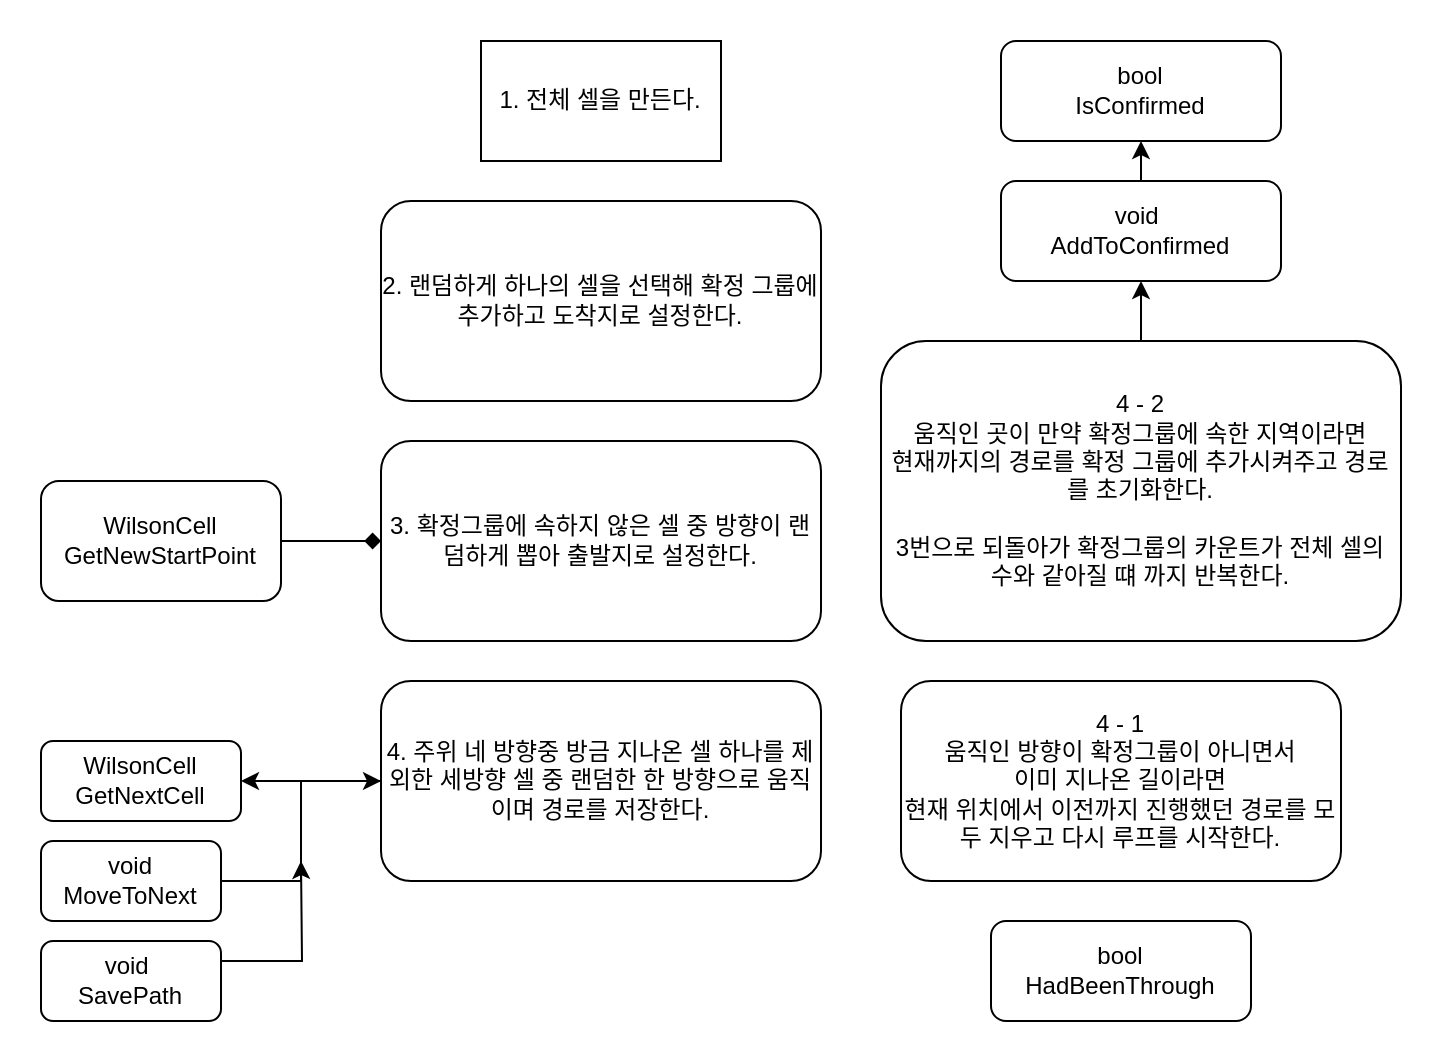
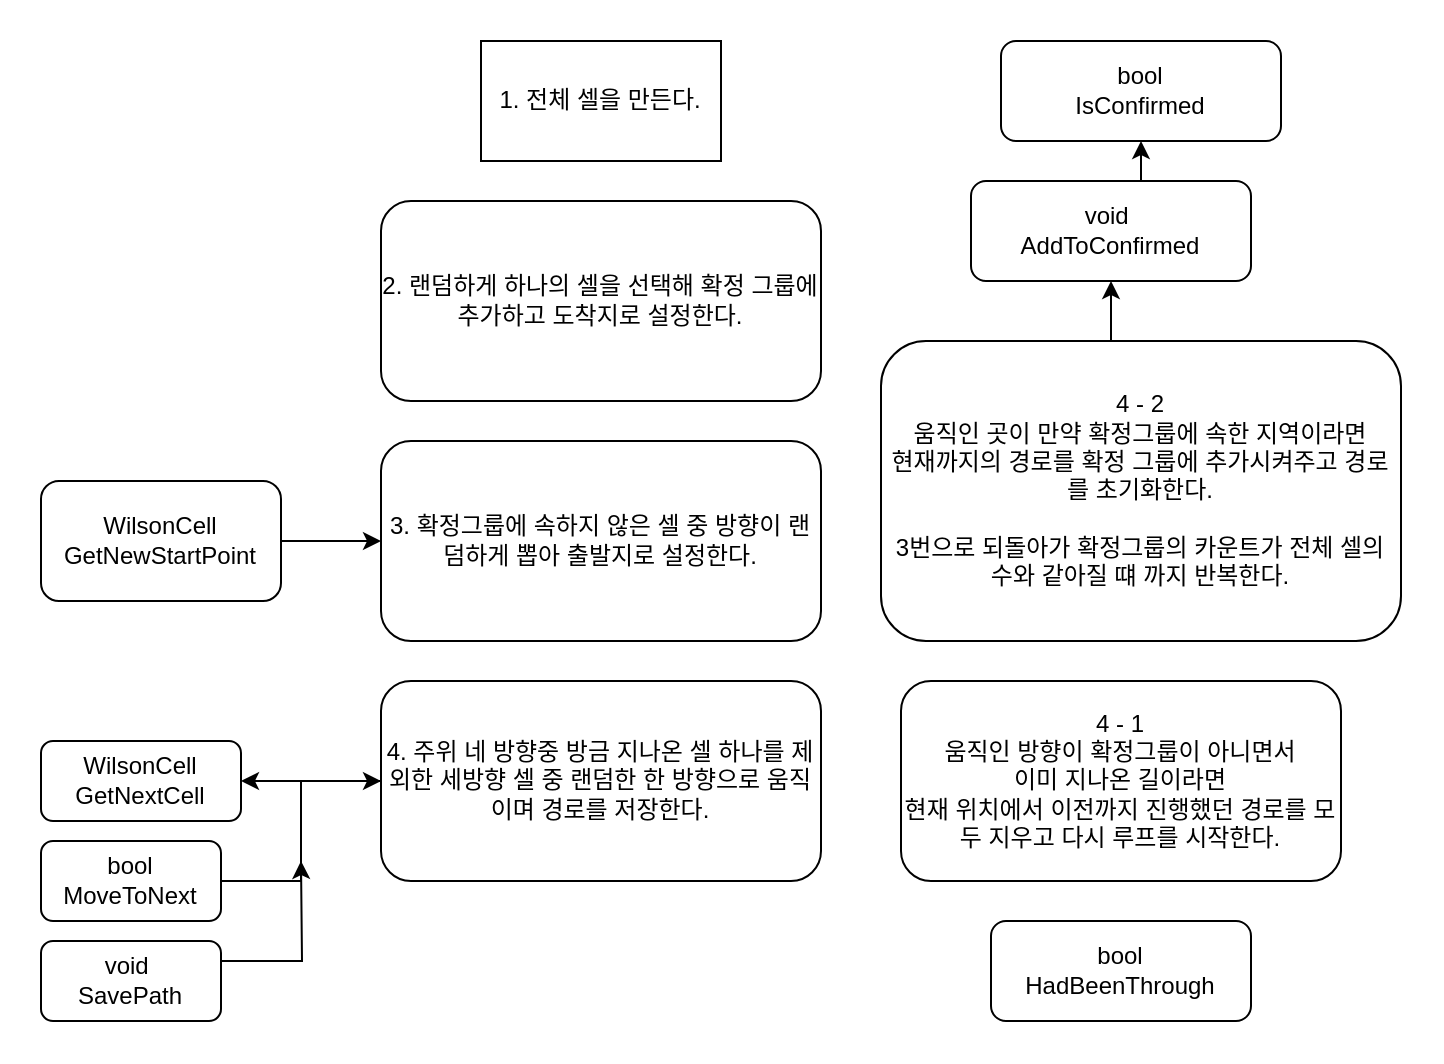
(1141, 231) -> (1111, 231)
(364, 541) -> (365, 541)
(131, 881) -> (131, 881)
